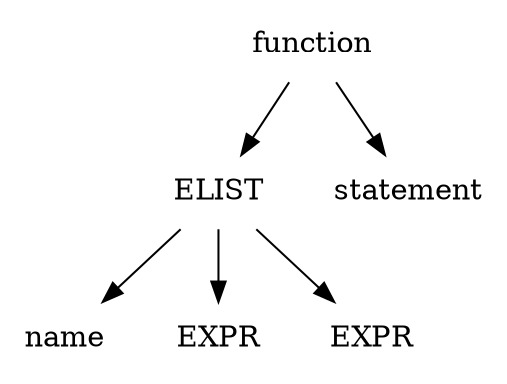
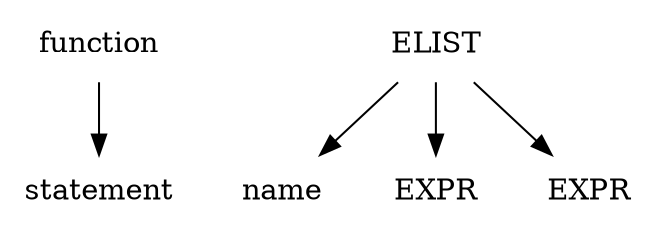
(271, 110) -> none
